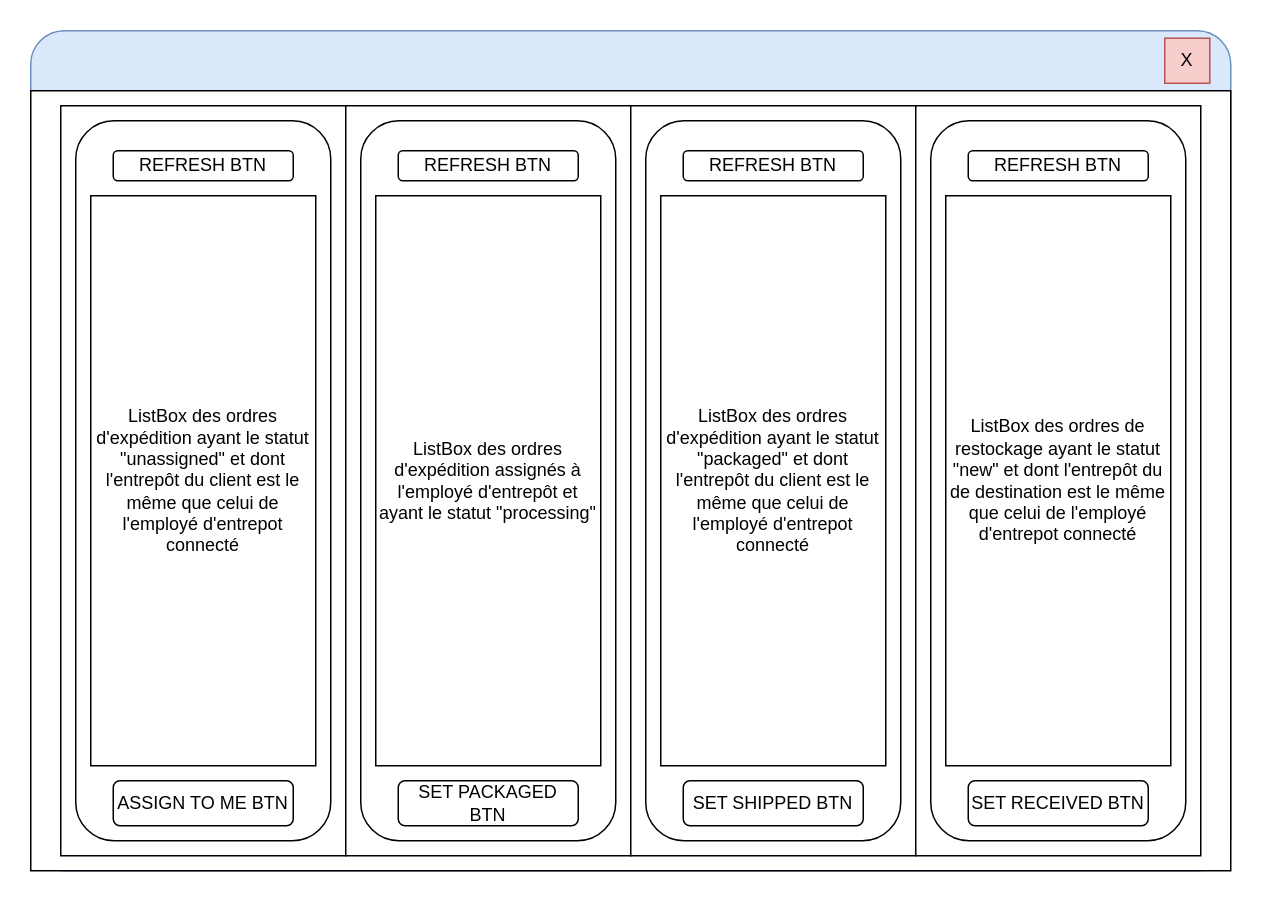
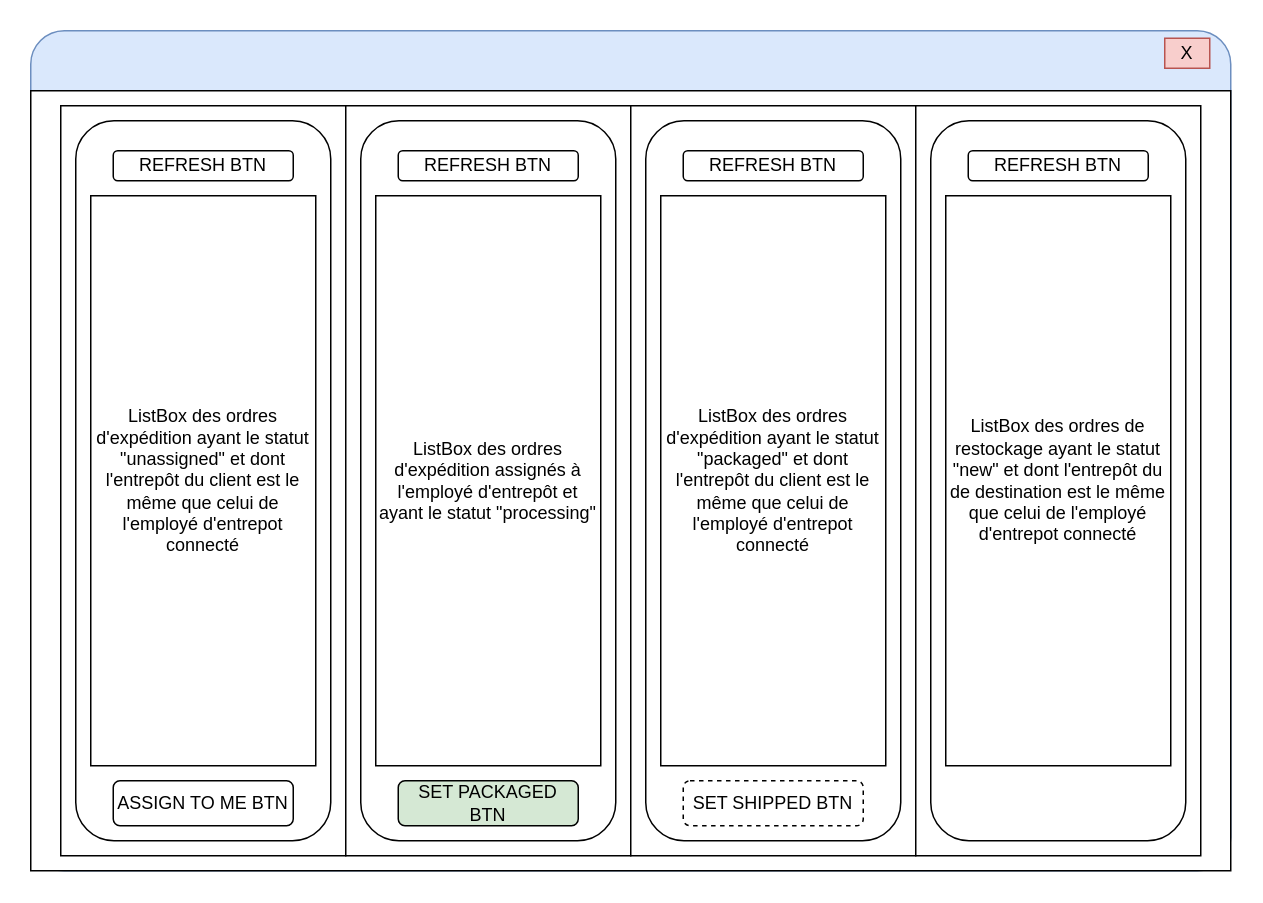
(1187, 61) -> (1187, 53)
(488, 803) -> (488, 803)
(773, 803) -> (773, 803)
(1058, 803) -> none
